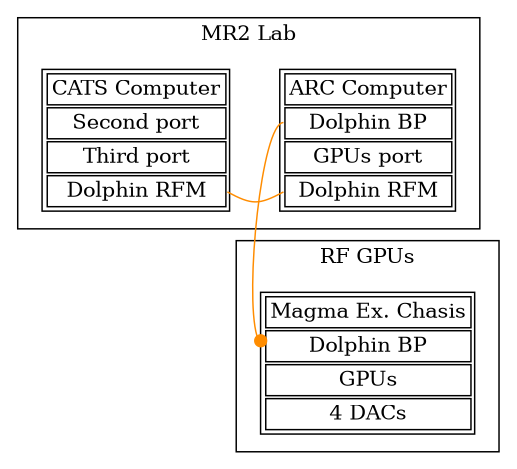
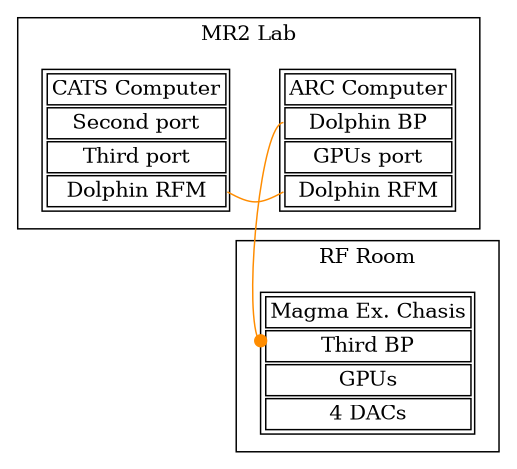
(368, 258) -> (368, 258)
(368, 345) -> (368, 345)
